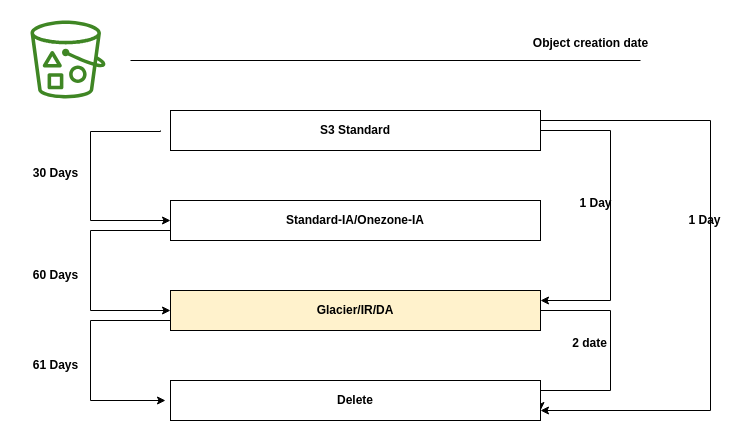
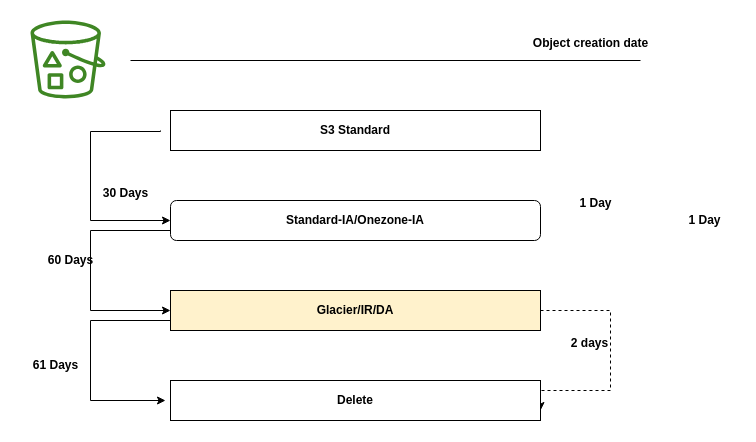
(56, 174) -> (126, 194)
(611, 212) -> none
(356, 221) -> (356, 221)
(711, 262) -> none
(56, 276) -> (71, 261)
(590, 344) -> (590, 344)
(611, 352) -> (611, 352)
